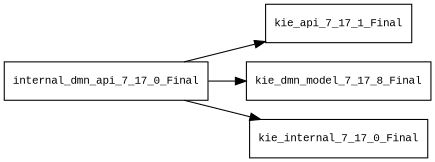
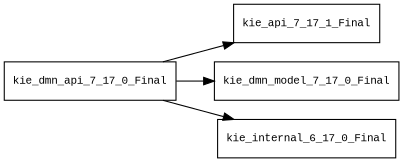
(106, 81) -> (90, 81)
(339, 81) -> (307, 81)
(339, 139) -> (307, 139)
